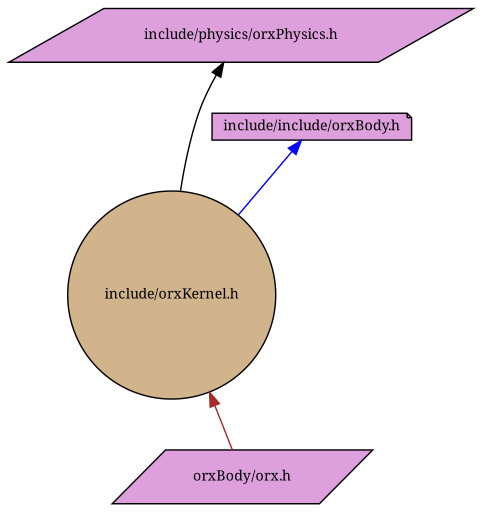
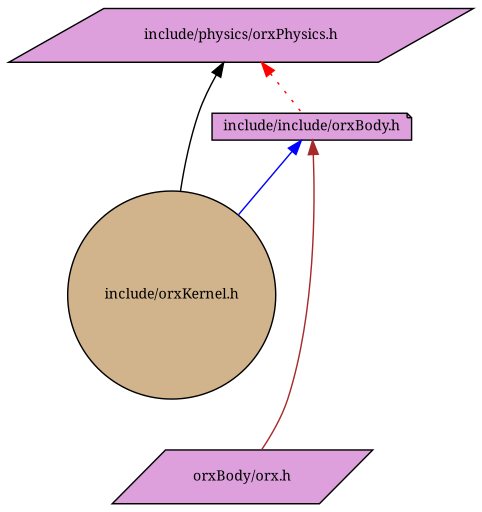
none -> (286, 93)
(224, 428) -> (307, 307)
